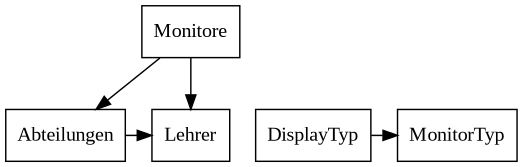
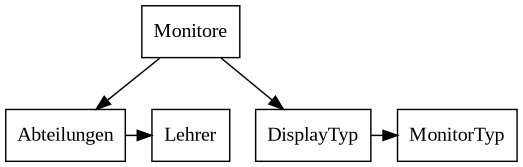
(191, 76) -> (247, 79)
